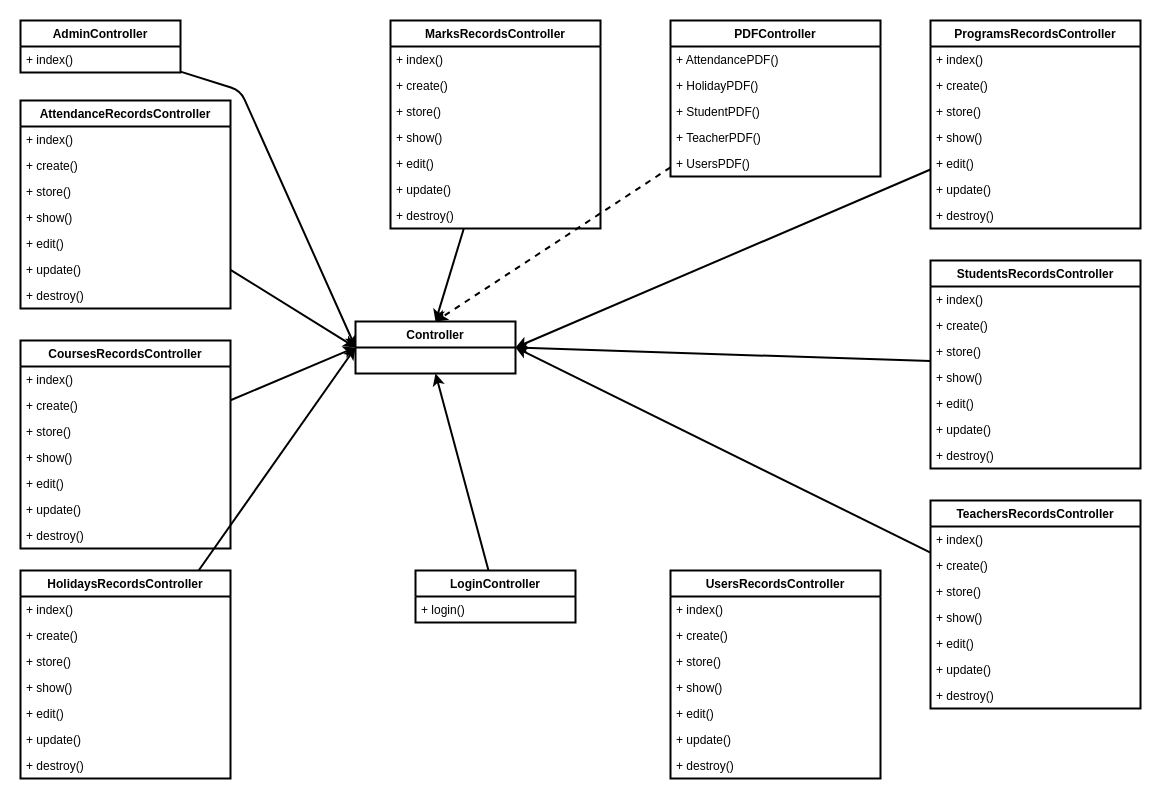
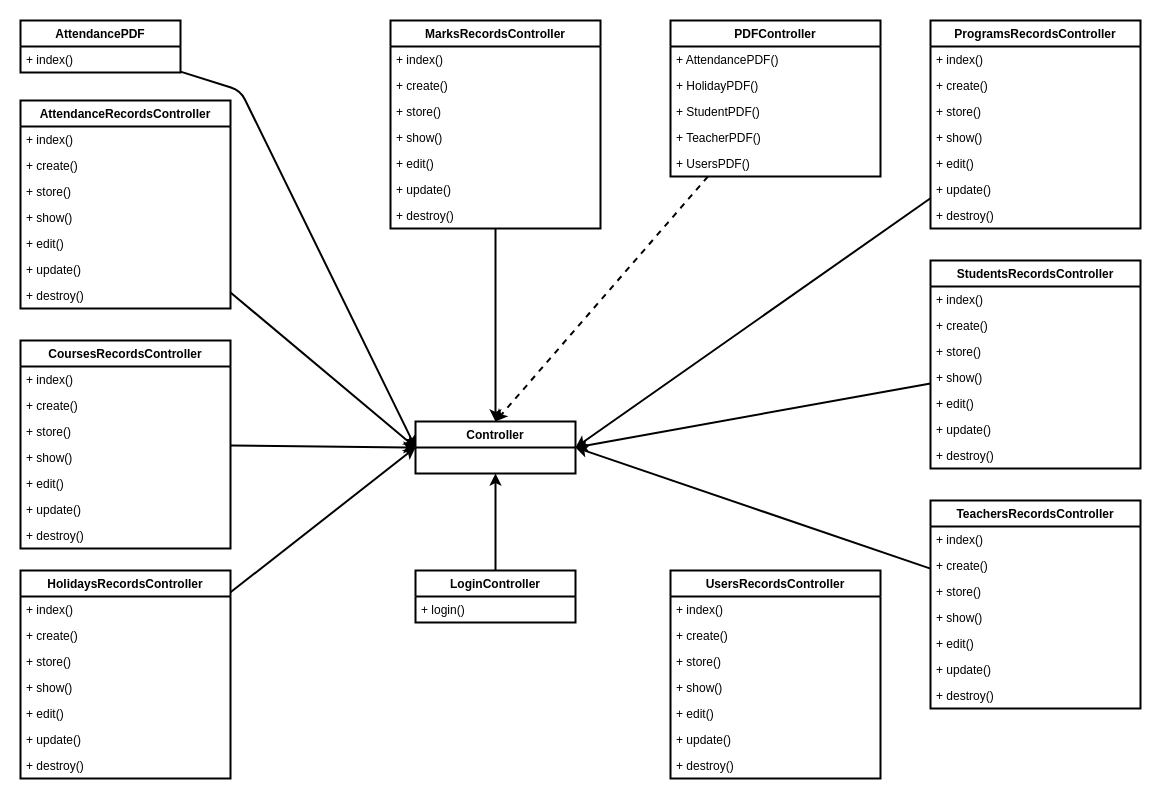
(100, 34) -> (100, 34)
(436, 348) -> (496, 448)
